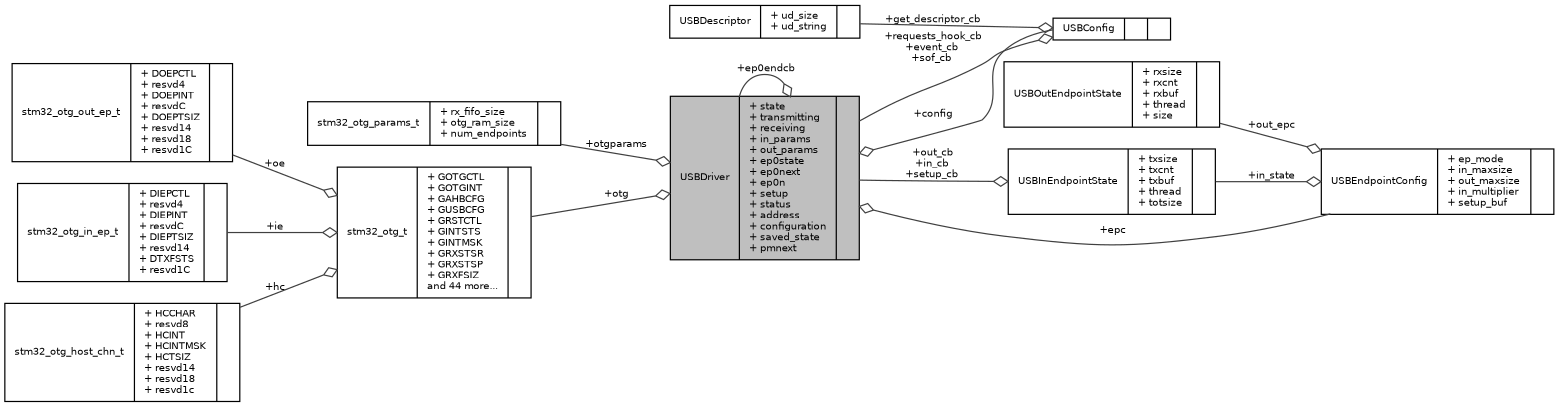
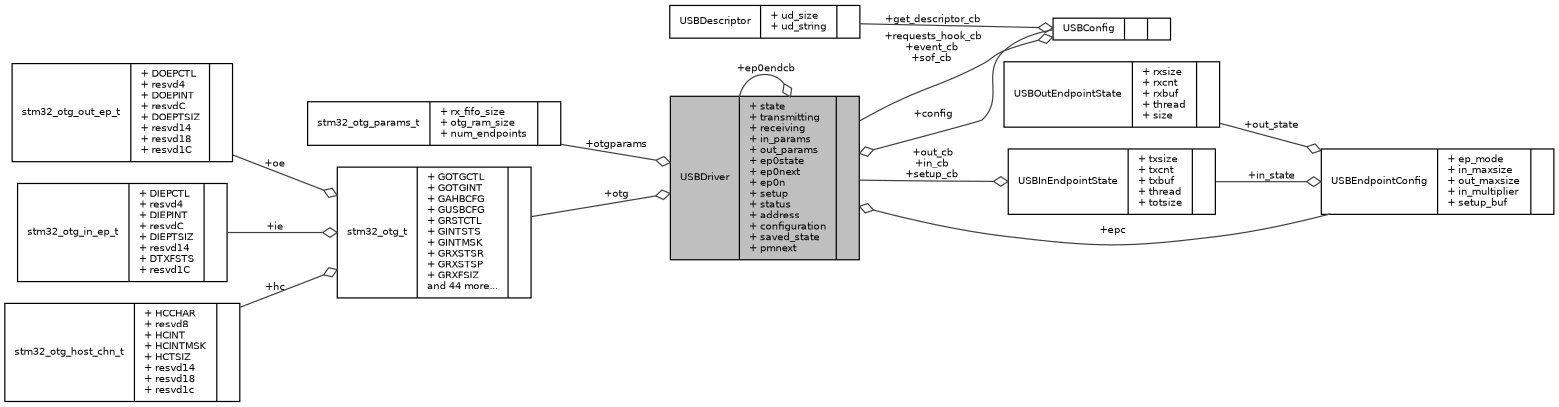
(1270, 125) -> (1270, 125)
